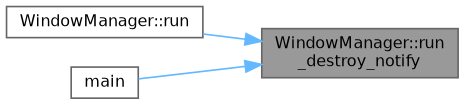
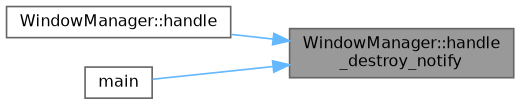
(105, 22) -> (119, 22)
(360, 53) -> (402, 53)
